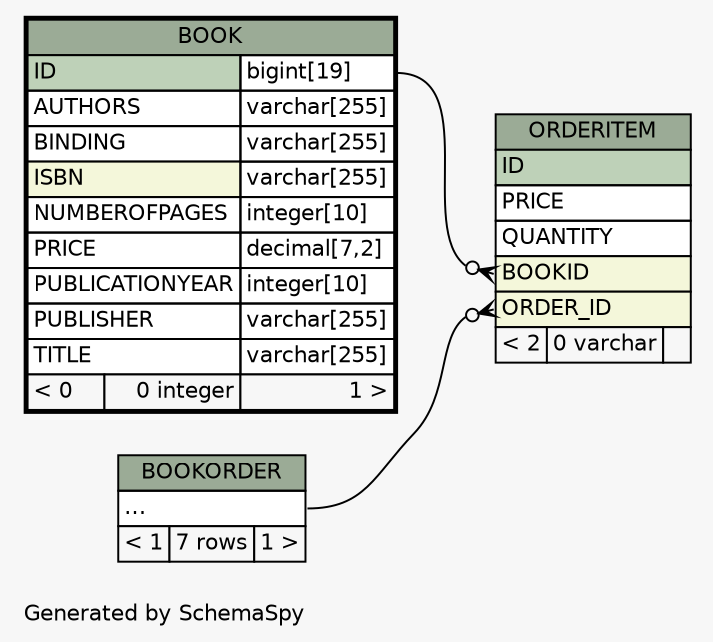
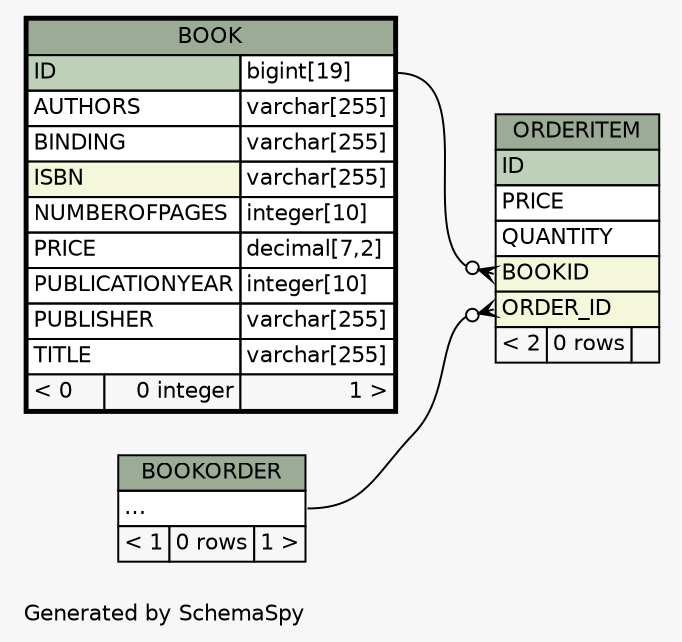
(605, 344) -> (589, 344)
(212, 543) -> (212, 543)
